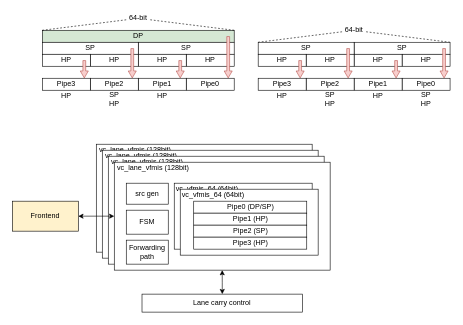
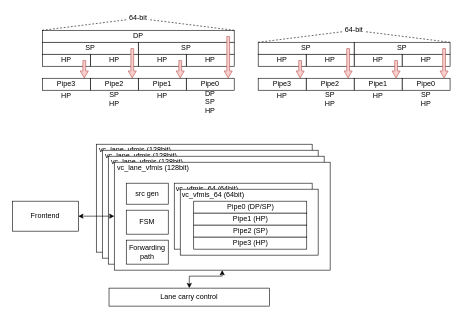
(138, 36) -> (138, 36)
none -> (210, 102)
(45, 216) -> (45, 216)
(222, 303) -> (189, 297)
